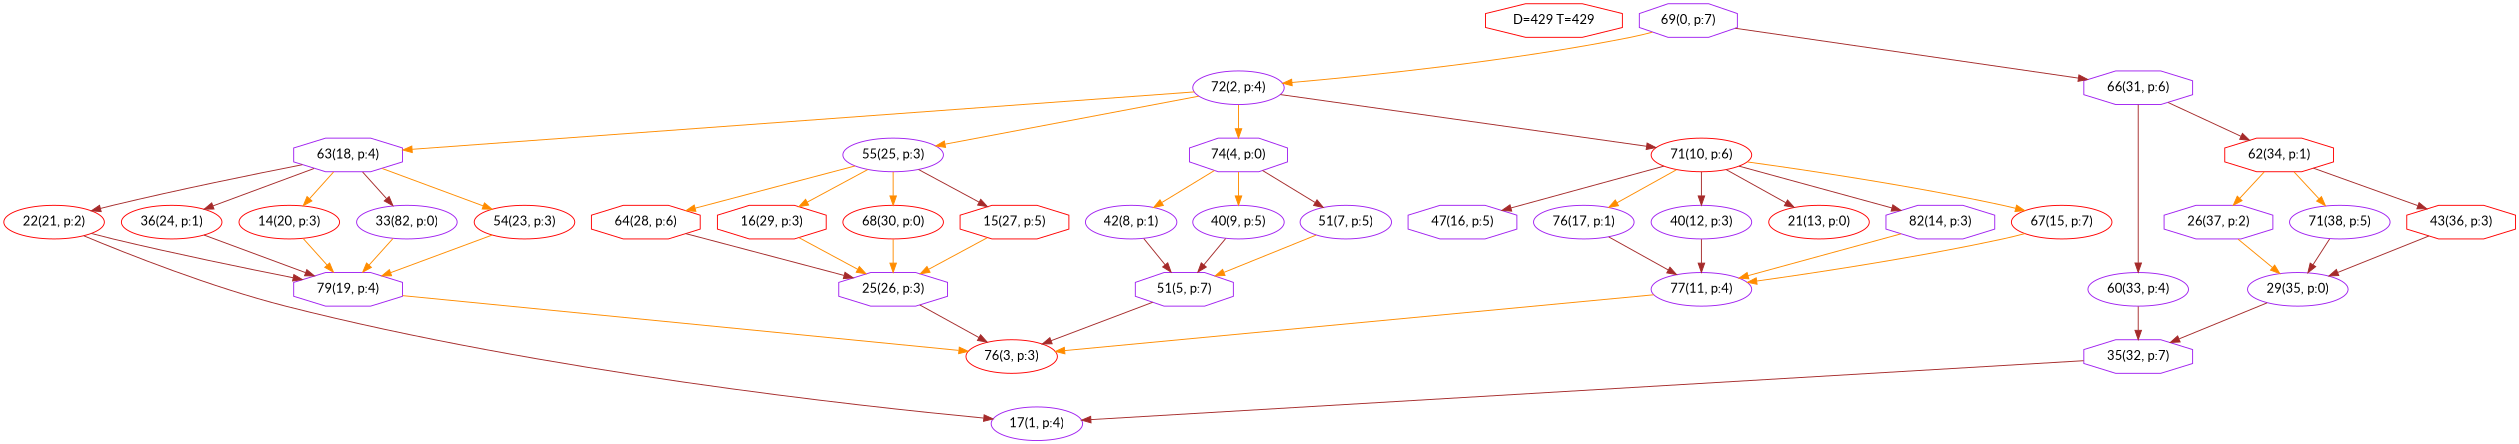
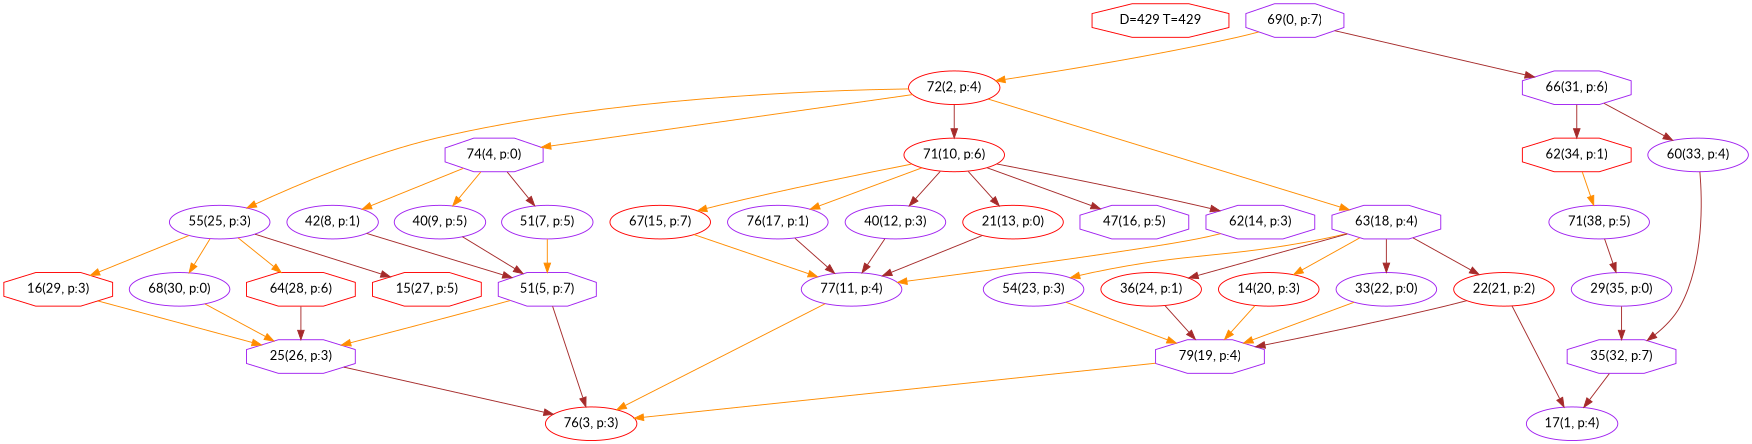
(1238, 88) -> (954, 88)
(407, 222) -> (1386, 289)
(524, 222) -> (1034, 289)
(893, 222) -> (180, 289)
(1940, 222) -> (1260, 222)
(2218, 222) -> none
(2461, 222) -> none
none -> (937, 254)
(958, 254) -> (430, 322)
